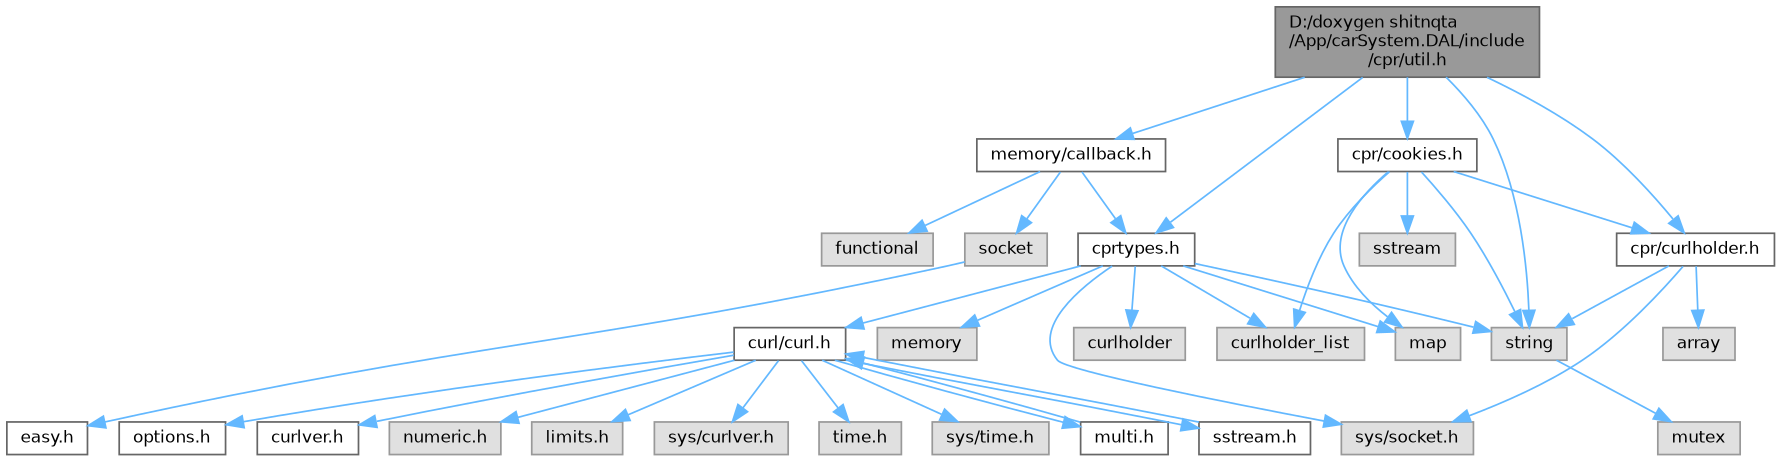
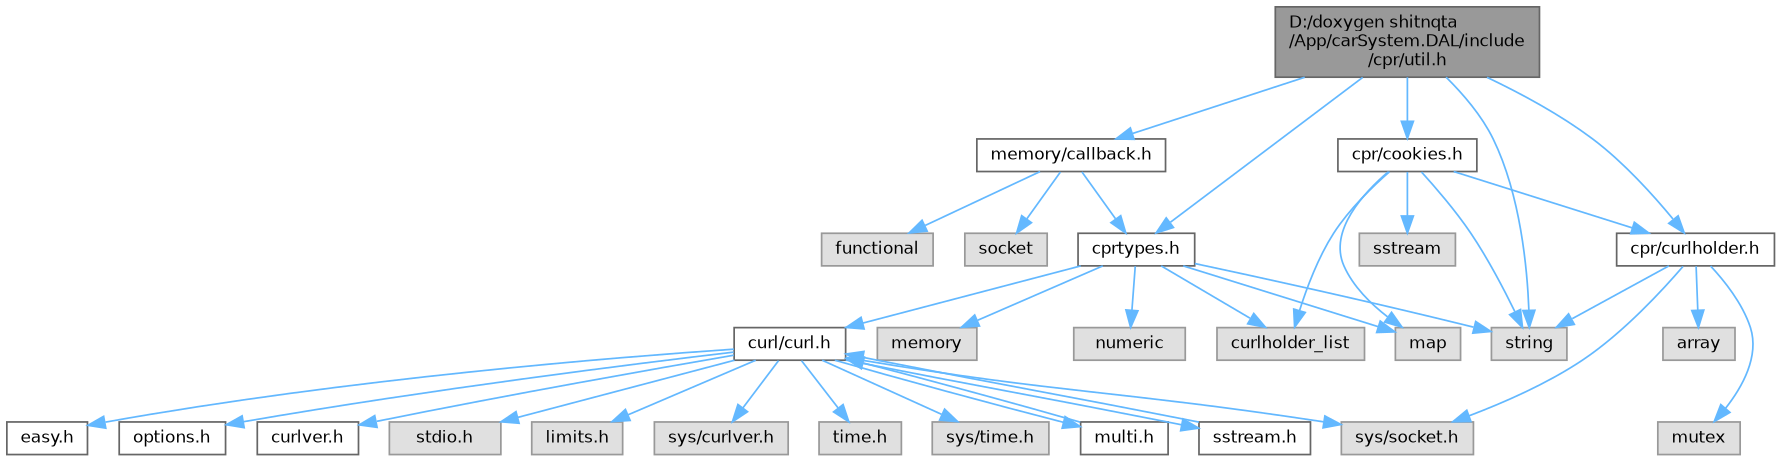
(535, 342) -> (419, 378)
(1130, 344) -> (1130, 344)
(1131, 382) -> (1108, 394)
(1606, 387) -> (1752, 334)
(445, 438) -> (445, 438)
